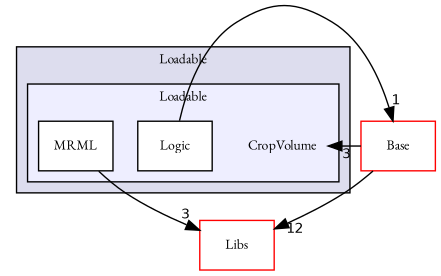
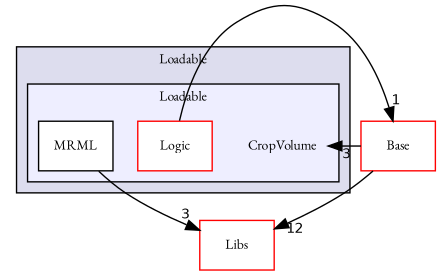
(175, 146) -> (175, 146)
